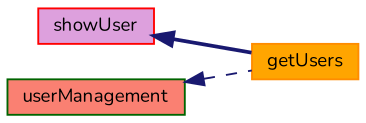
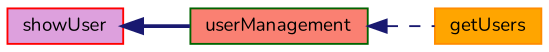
(212, 46) -> (166, 26)
